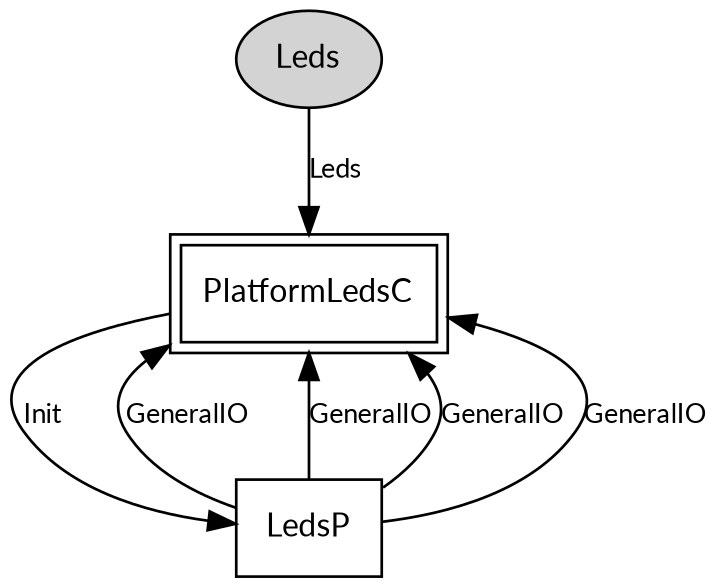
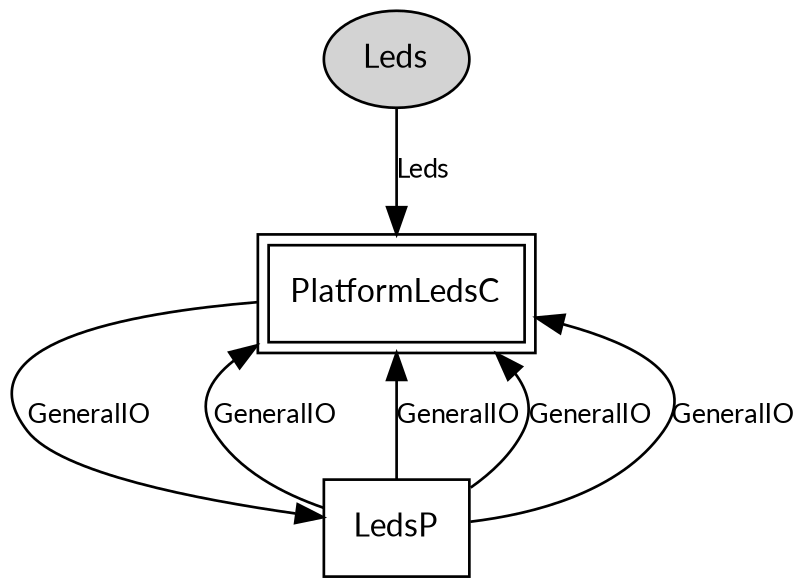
(44, 416) -> (89, 416)
